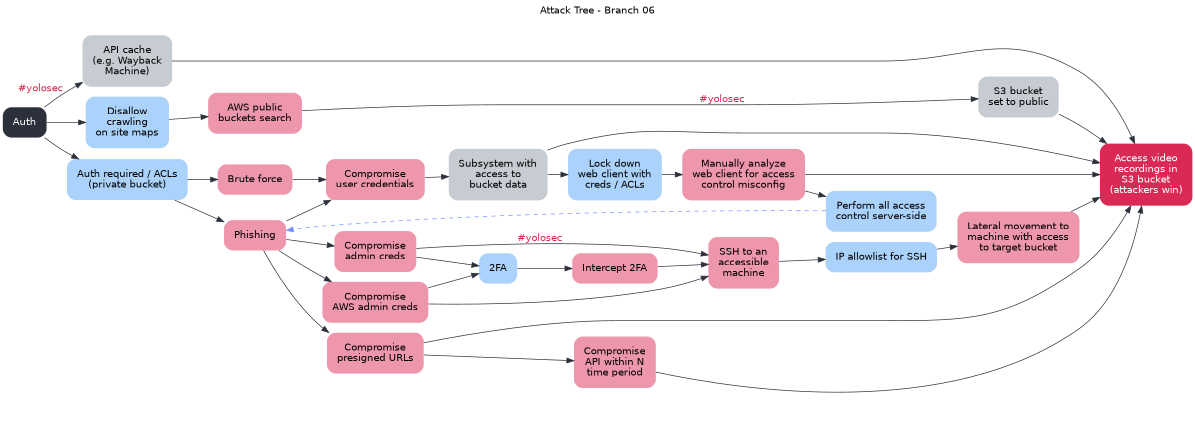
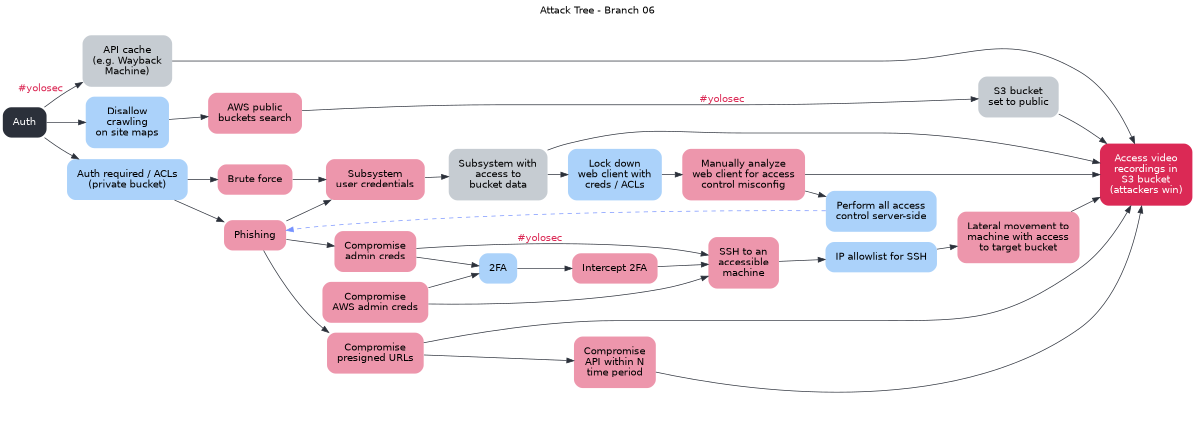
(375, 180) -> (375, 180)
(302, 265) -> none
